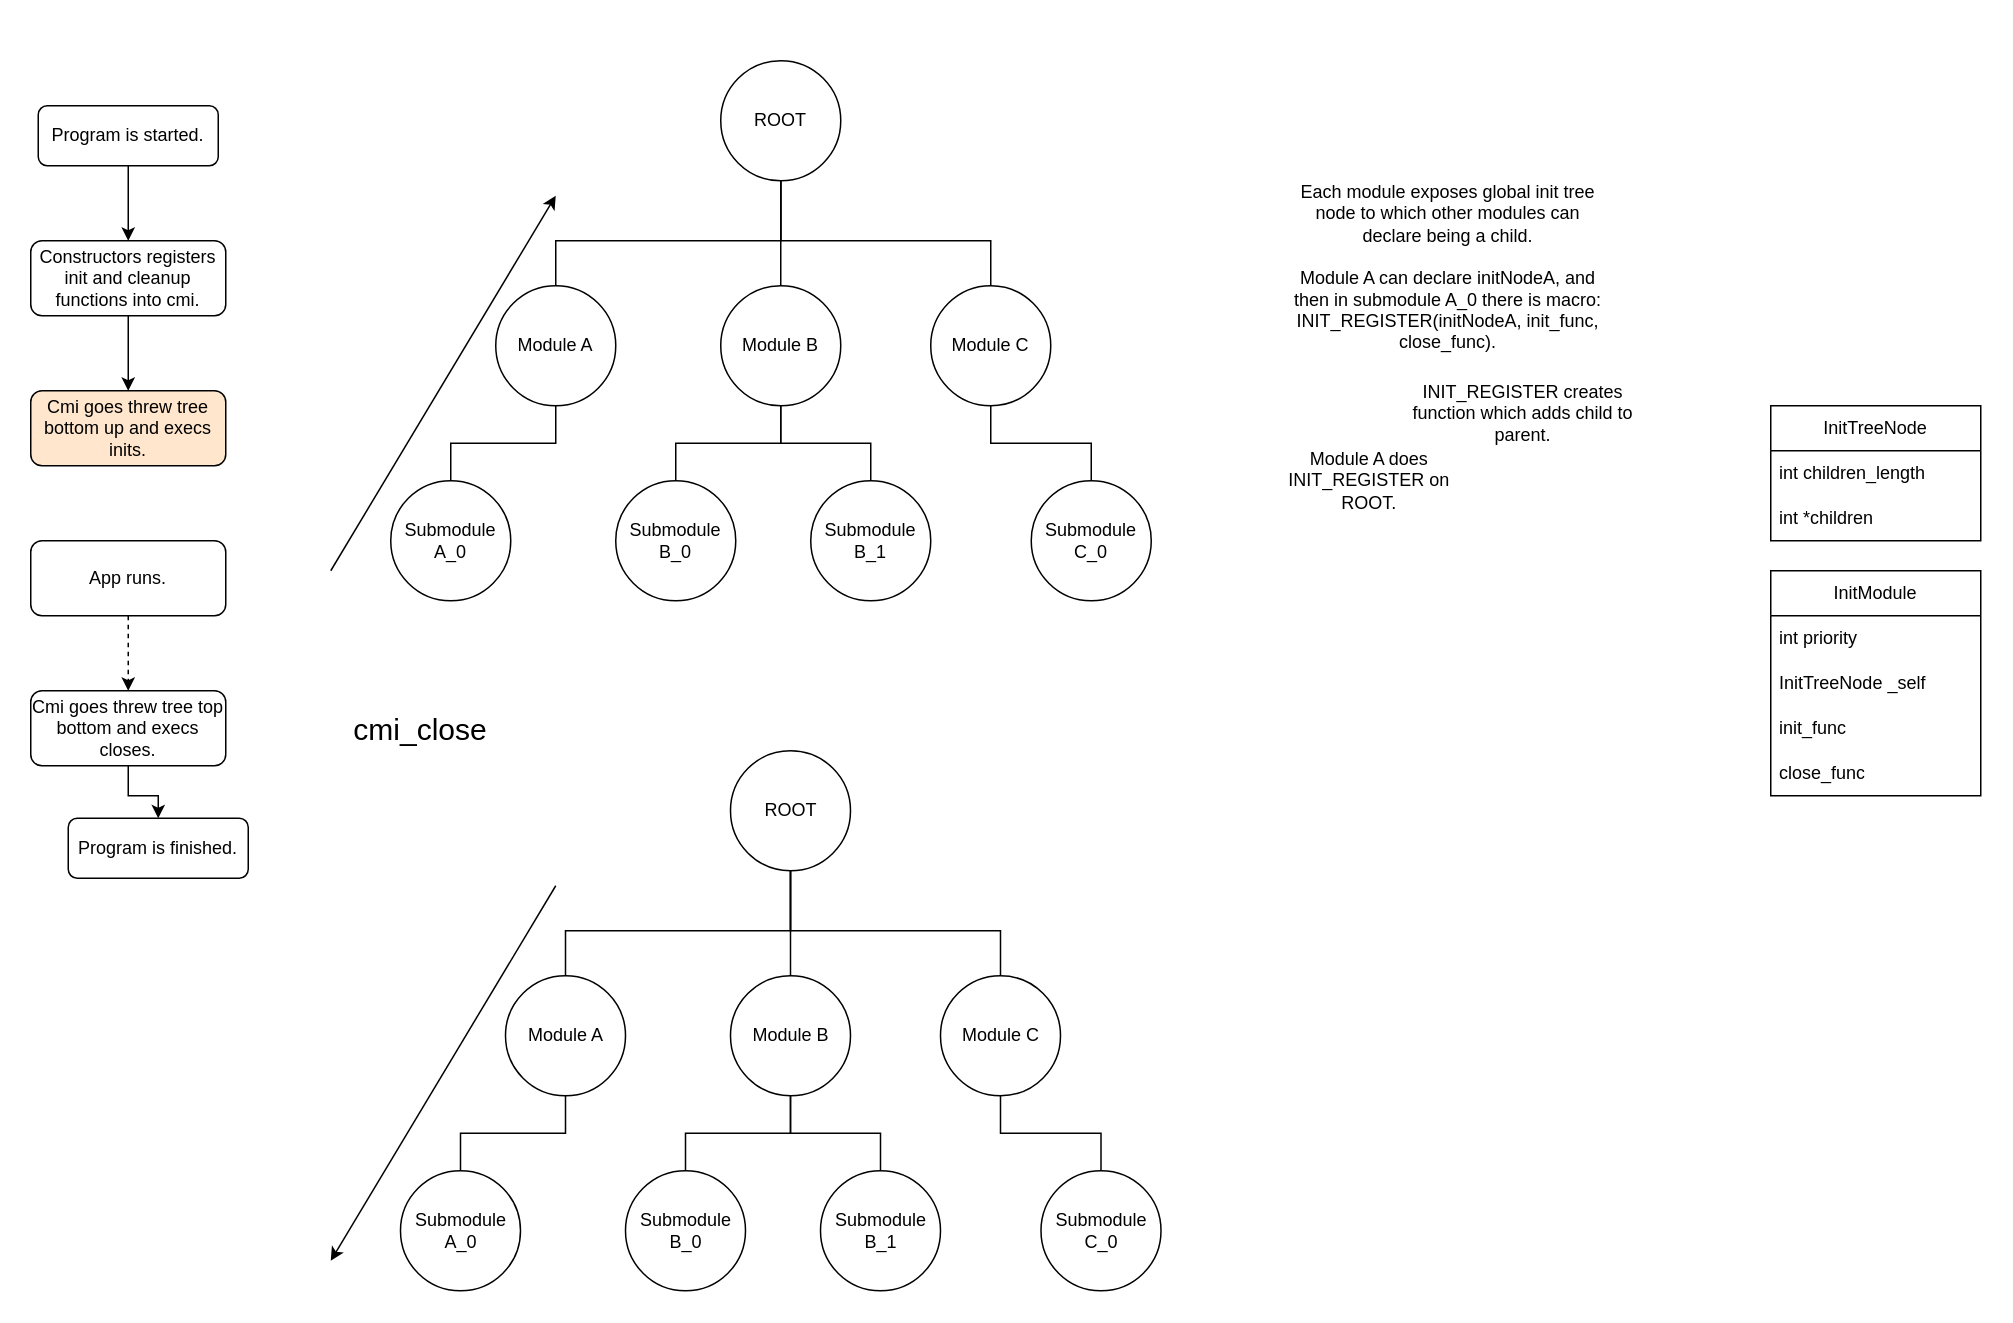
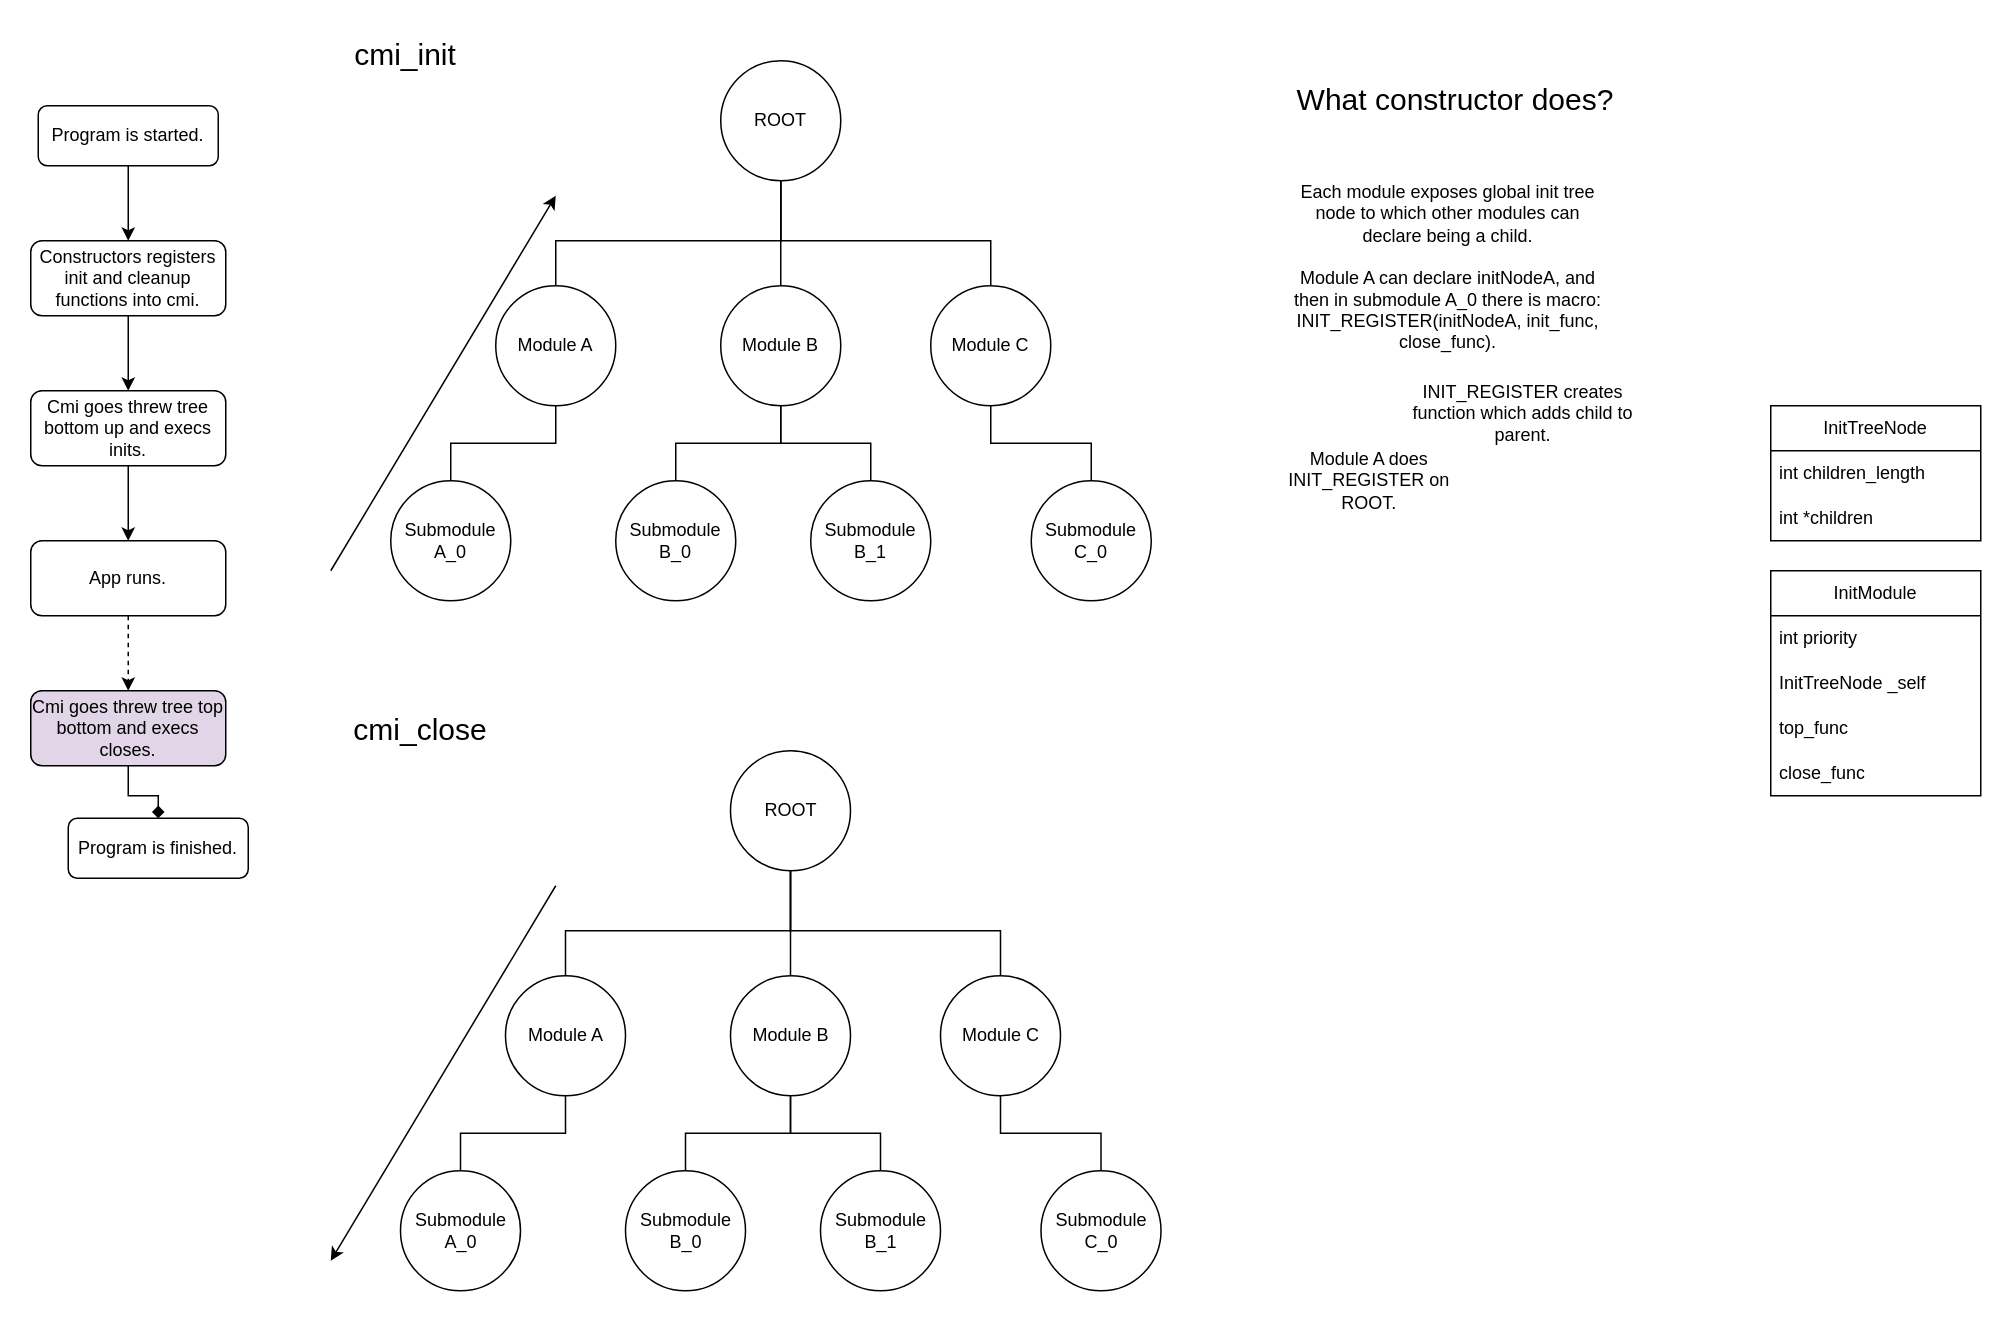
none -> (406, 53)
none -> (1456, 98)
(128, 428) -> (128, 428)
none -> (128, 498)
(128, 728) -> (128, 728)
(1820, 728) -> (1820, 728)
(158, 807) -> (158, 806)
